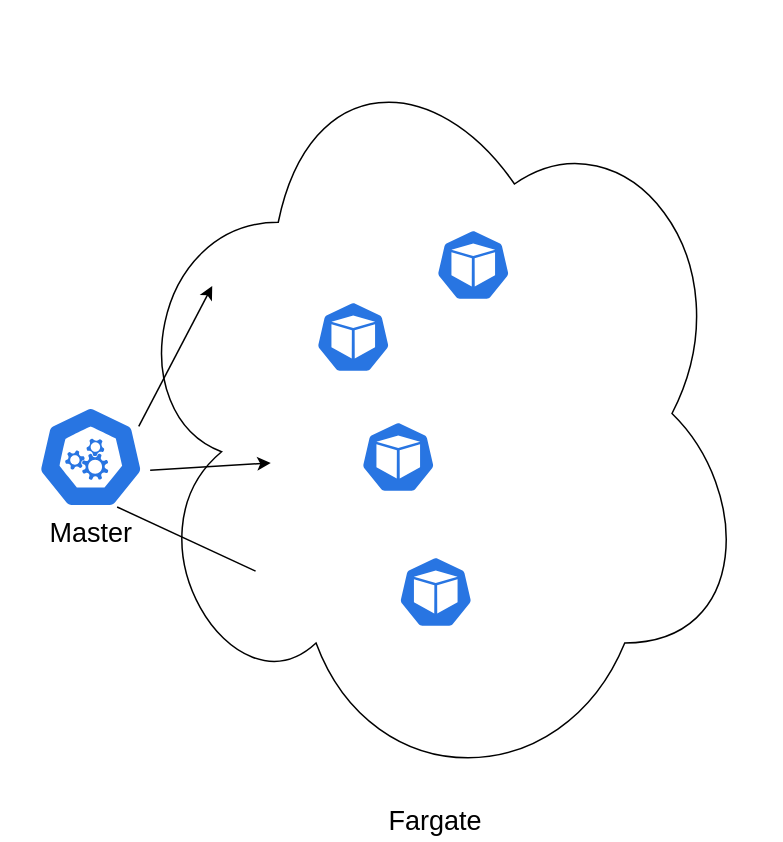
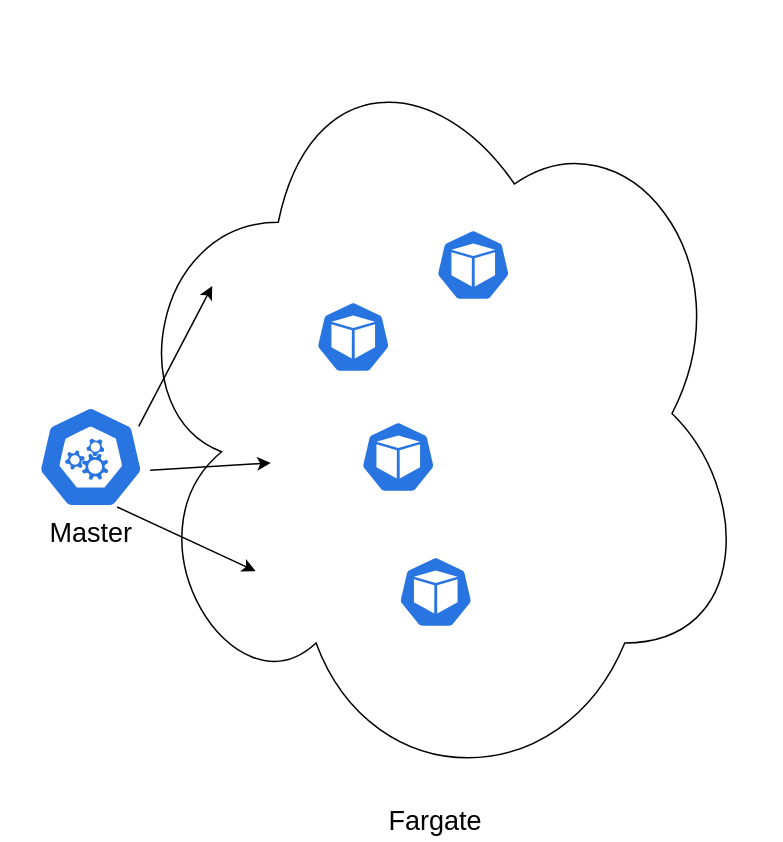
(248, 567) -> (245, 566)
